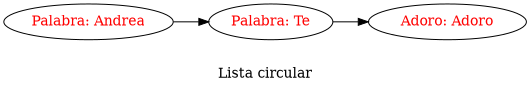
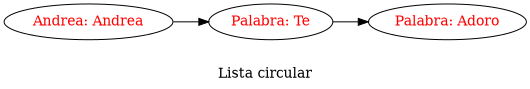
(89, 22) -> (89, 22)
(447, 22) -> (447, 22)
